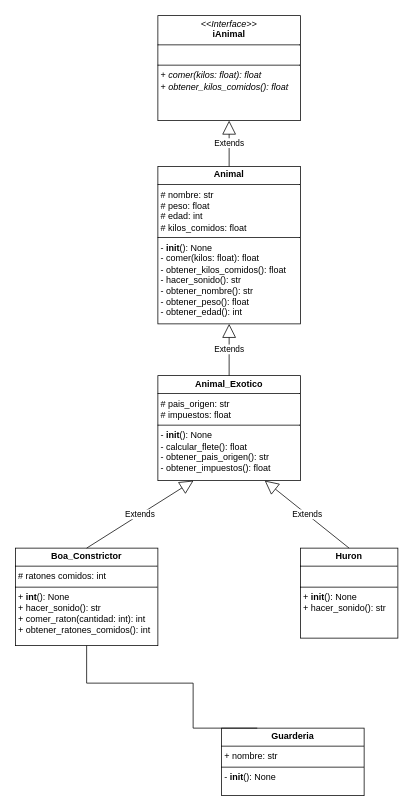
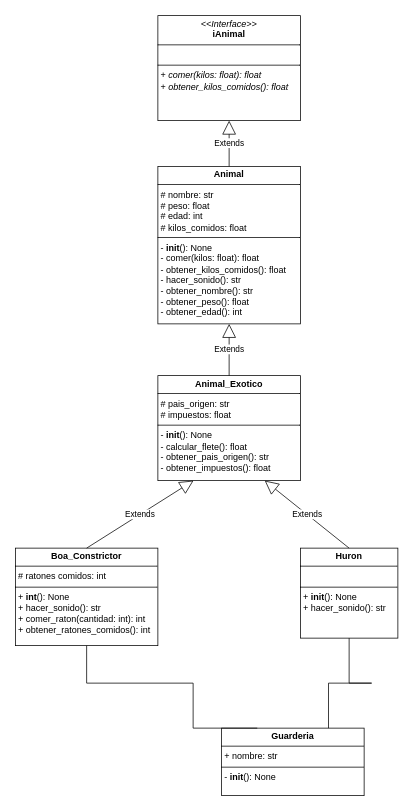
none -> (362, 683)
